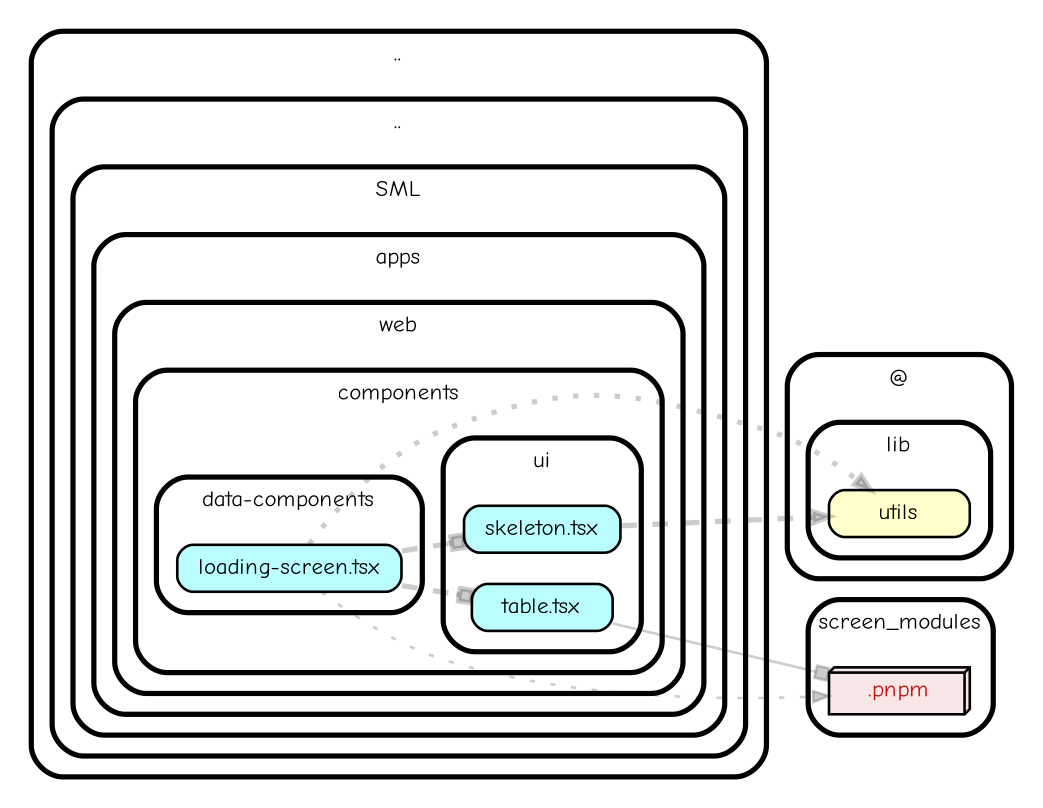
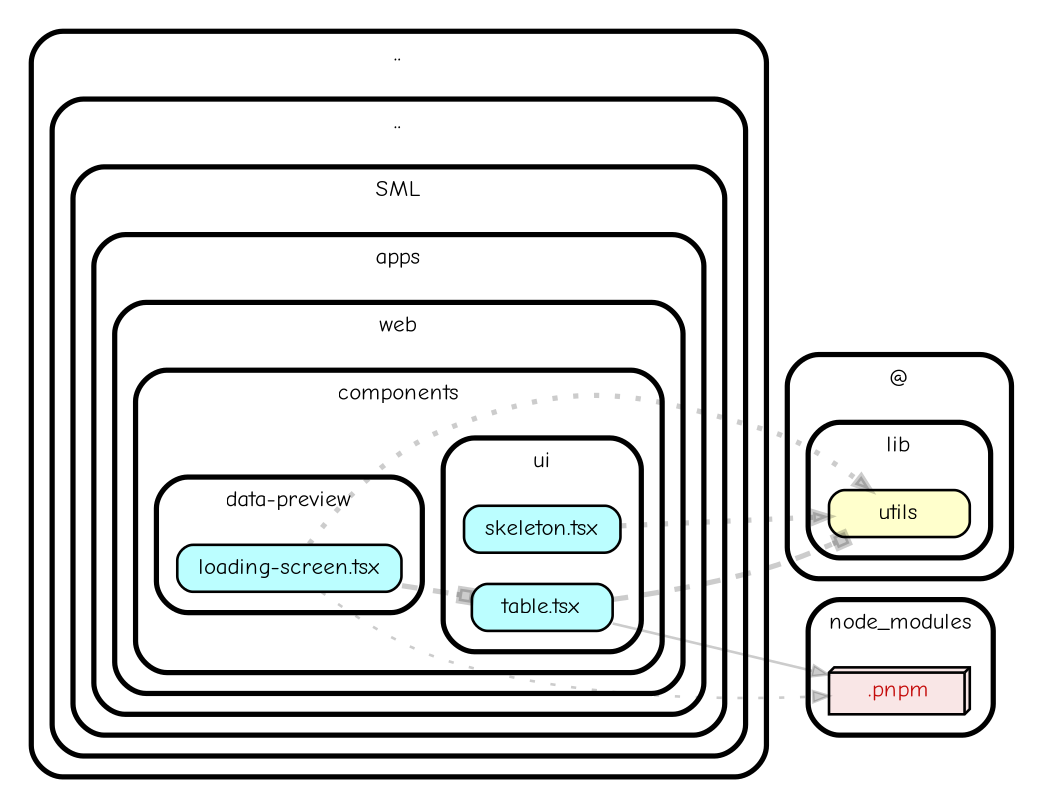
(289, 501) -> (289, 501)
(717, 522) -> (717, 522)
(425, 547) -> none
none -> (724, 579)
(901, 623) -> (901, 623)
(712, 647) -> (712, 647)
